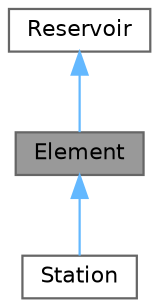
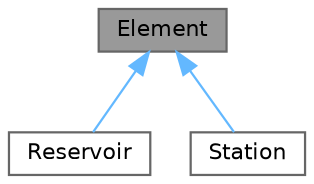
(80, 103) -> (114, 102)
